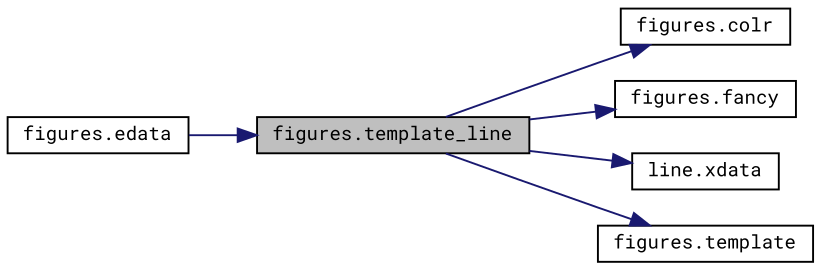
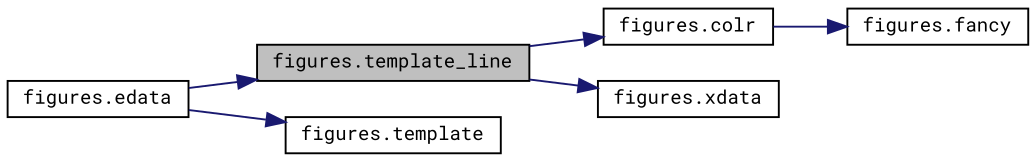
(563, 116) -> (800, 27)
(705, 171) -> (688, 99)
(538, 187) -> (227, 115)
